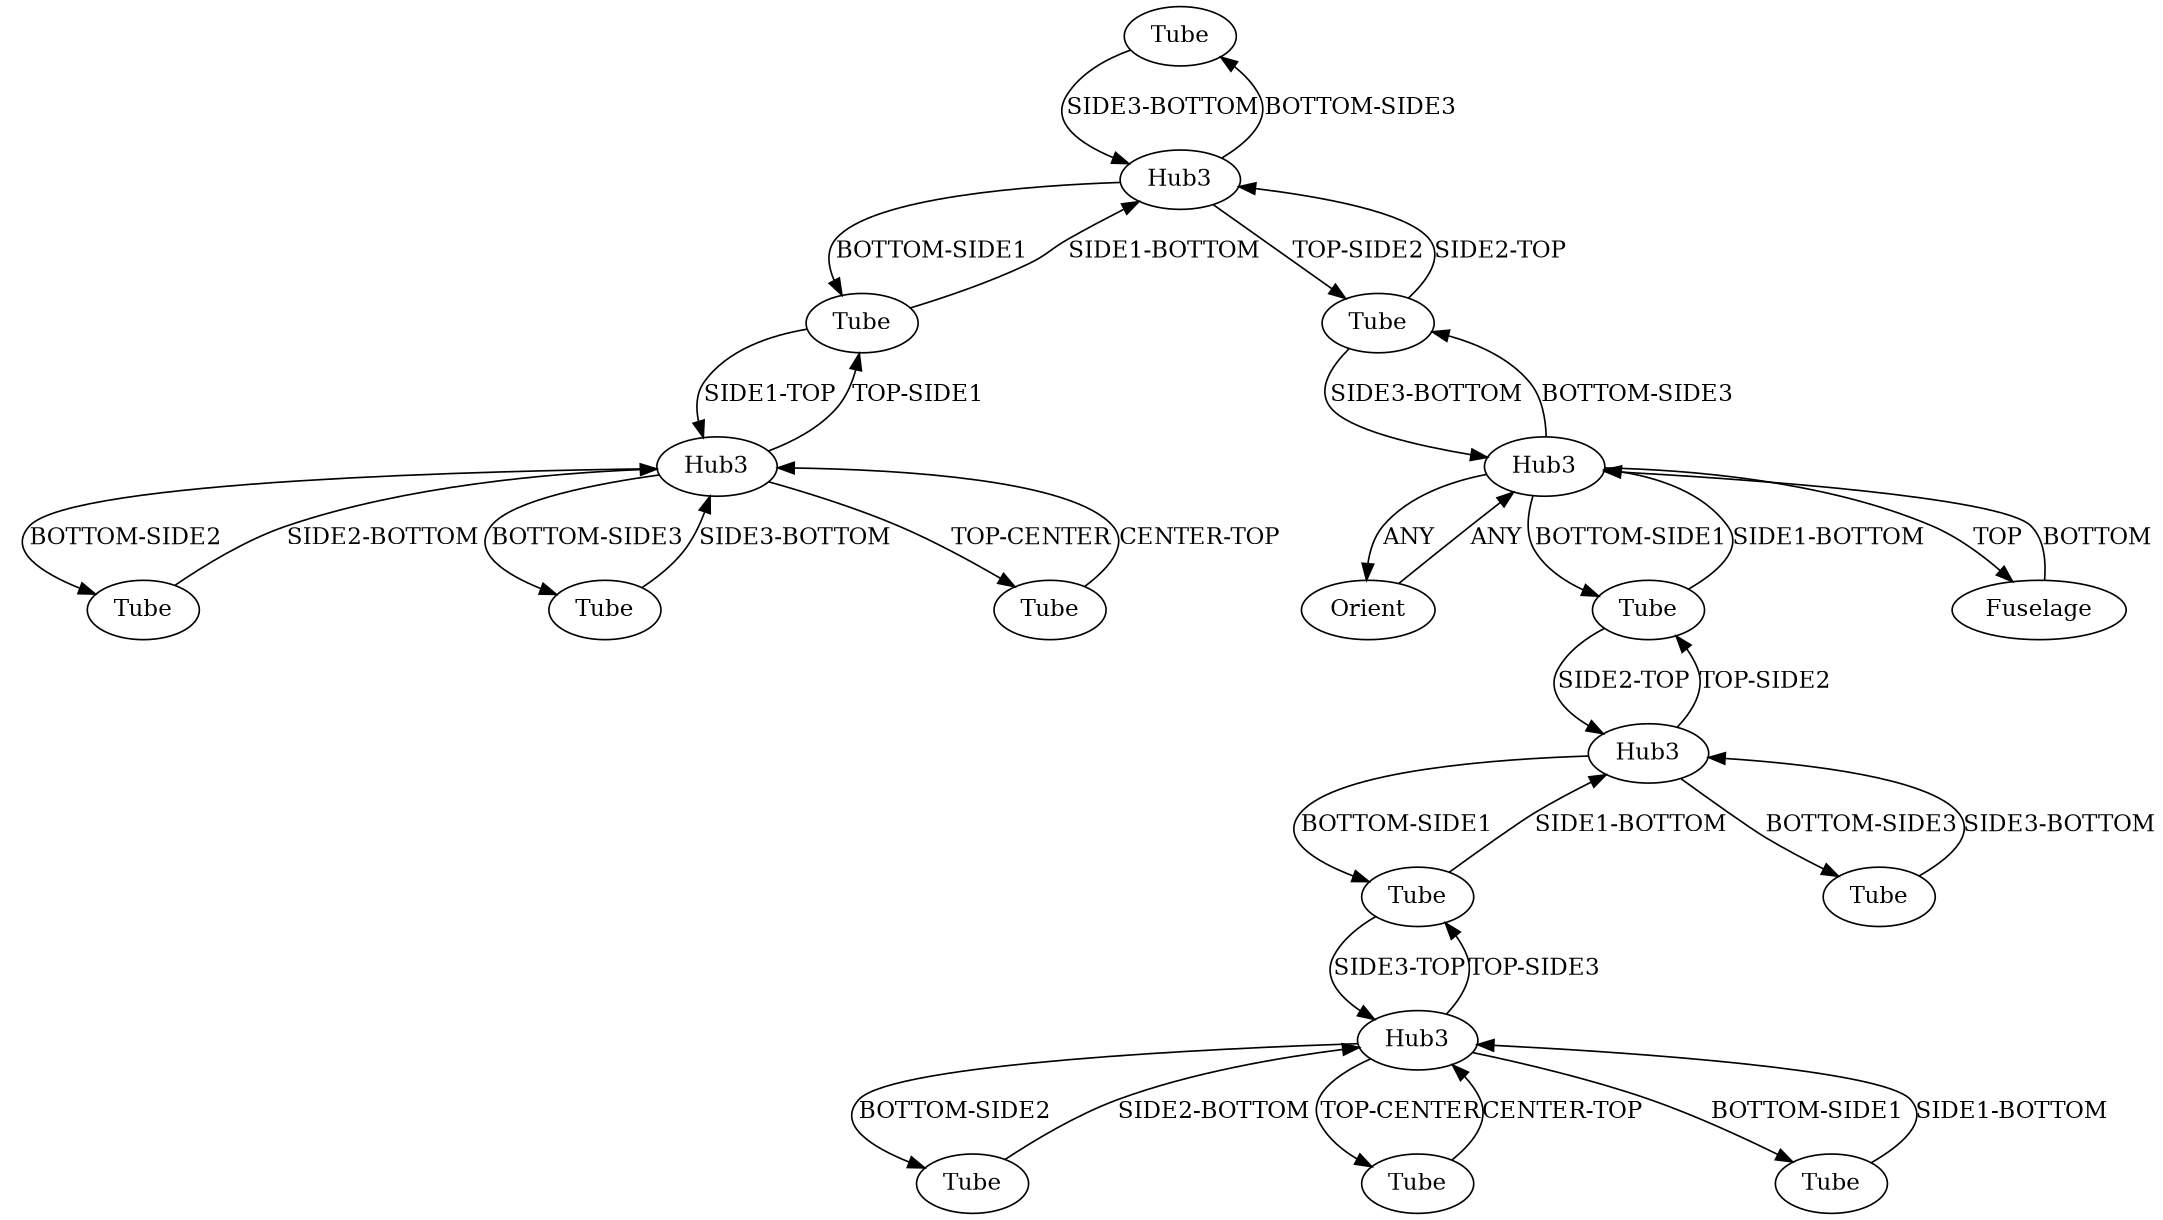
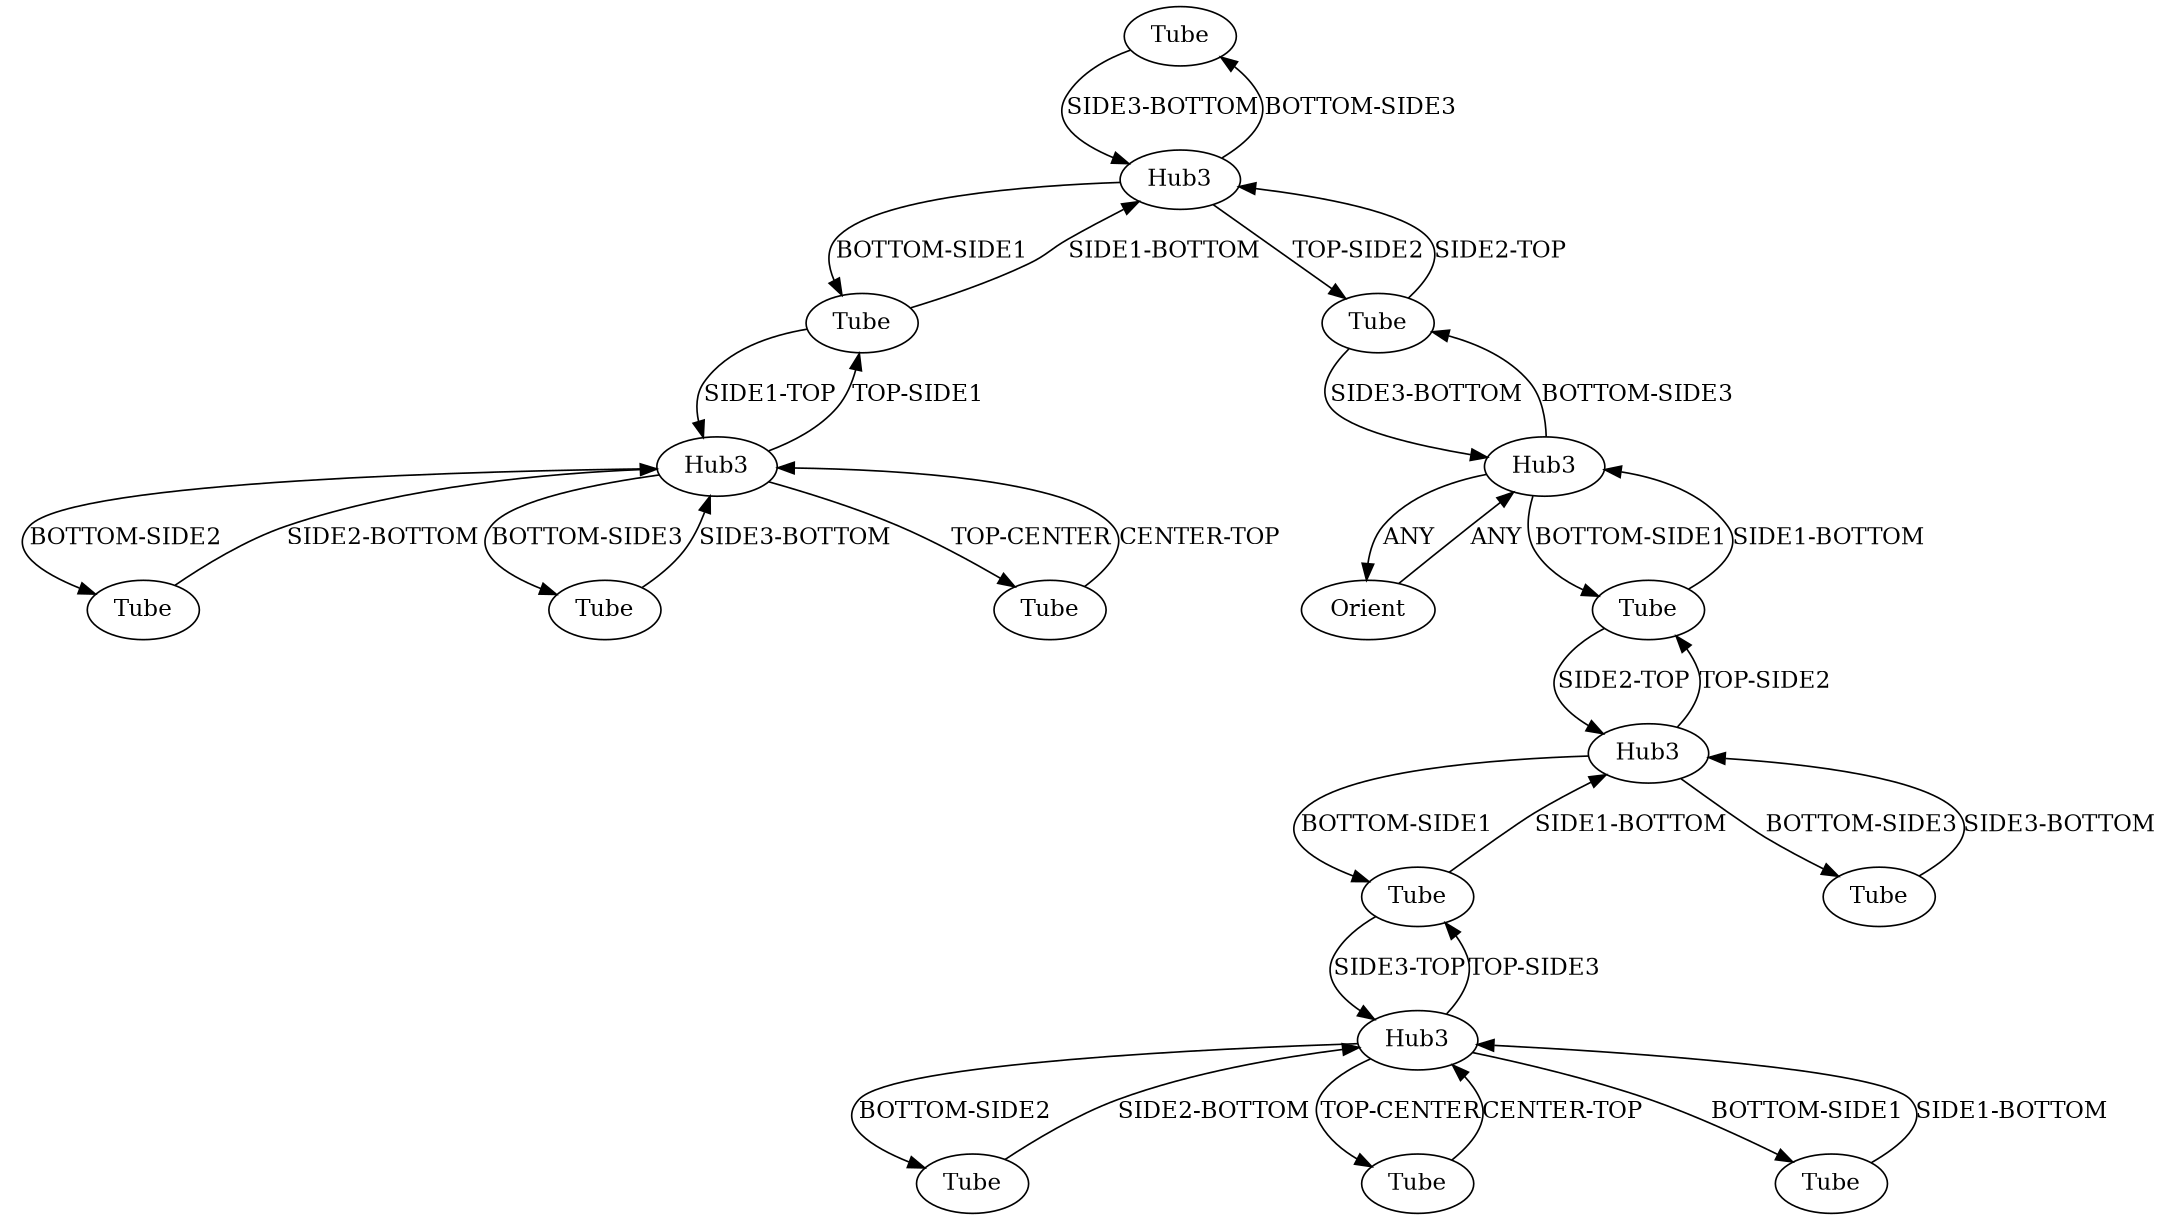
(2039, 610) -> none
